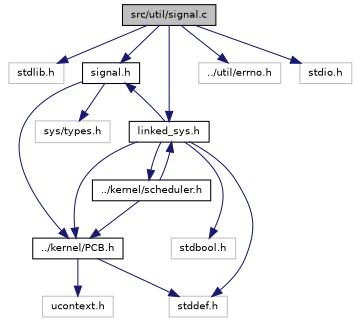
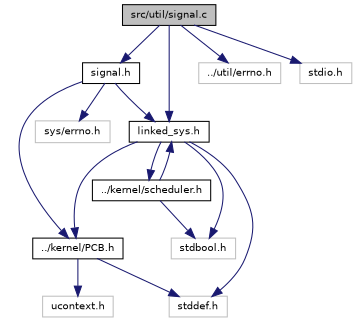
(36, 73) -> none
(150, 105) -> (130, 99)
(73, 132) -> (73, 132)
(119, 216) -> (174, 216)
